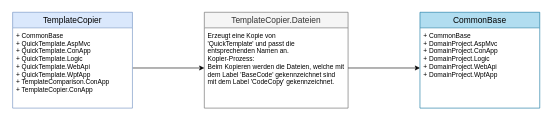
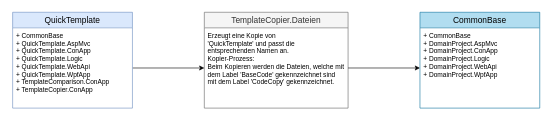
(72, 21) -> (72, 21)
